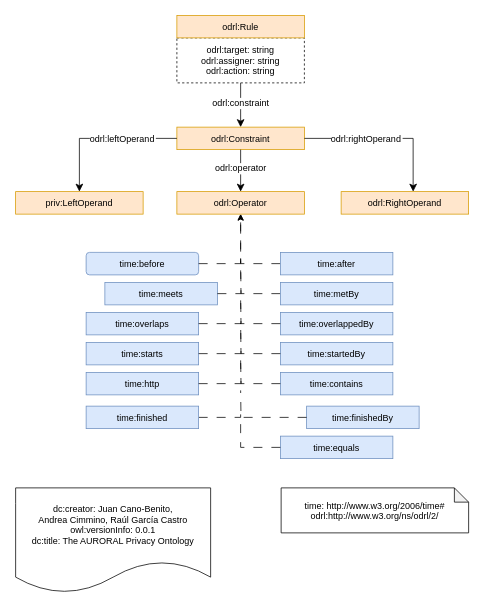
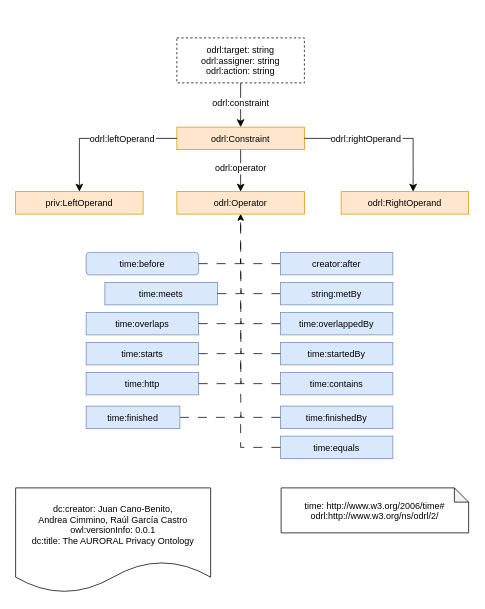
(240, 27) -> none
(336, 264) -> (336, 264)
(336, 294) -> (336, 294)
(142, 417) -> (133, 417)
(363, 417) -> (336, 417)
